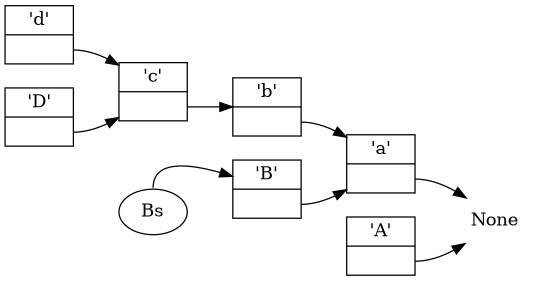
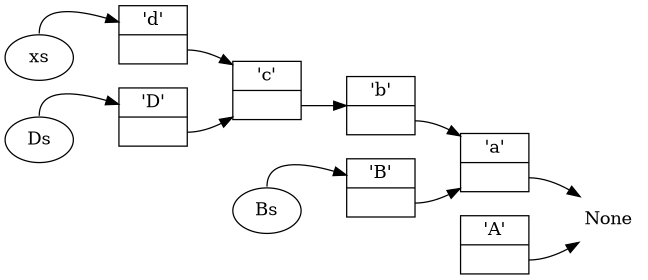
none -> (39, 58)
none -> (39, 140)
